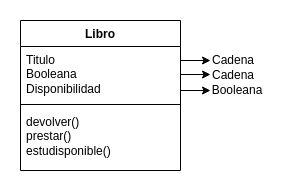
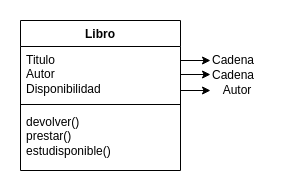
(66, 75) -> (66, 75)
(238, 91) -> (238, 91)
